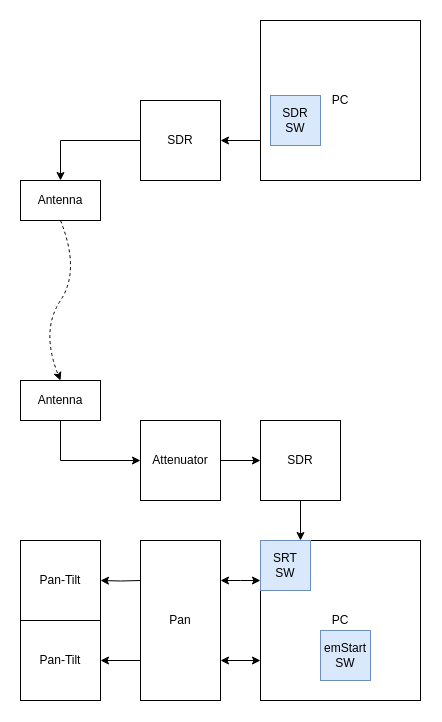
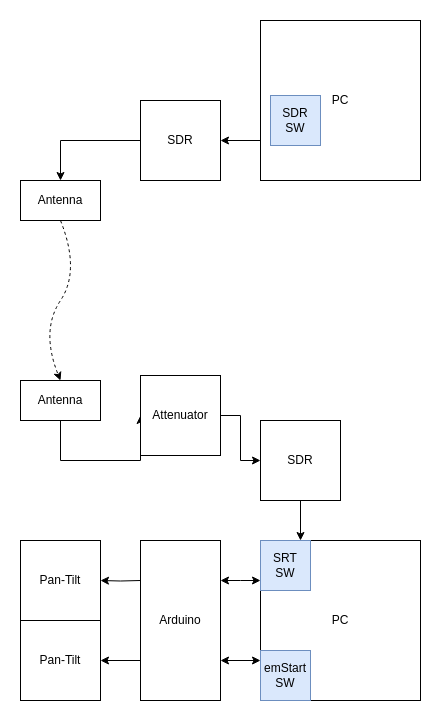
(181, 461) -> (181, 416)
(181, 621) -> (181, 621)
(346, 656) -> (286, 676)
